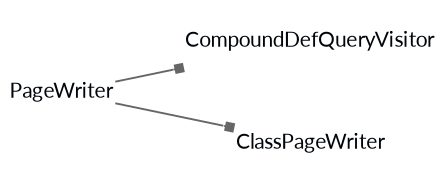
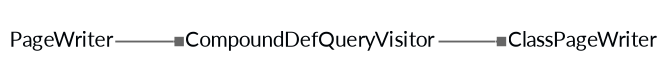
(169, 115) -> (467, 42)
